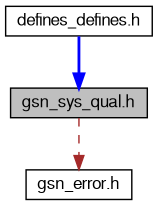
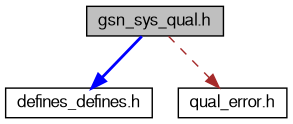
(79, 55) -> (122, 57)
(79, 185) -> (233, 103)
